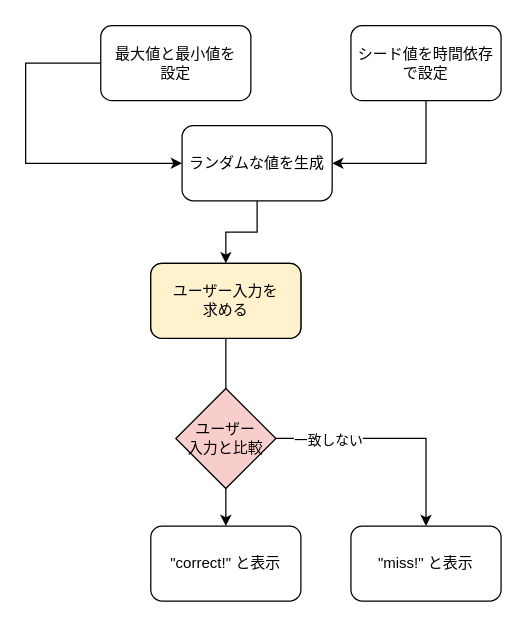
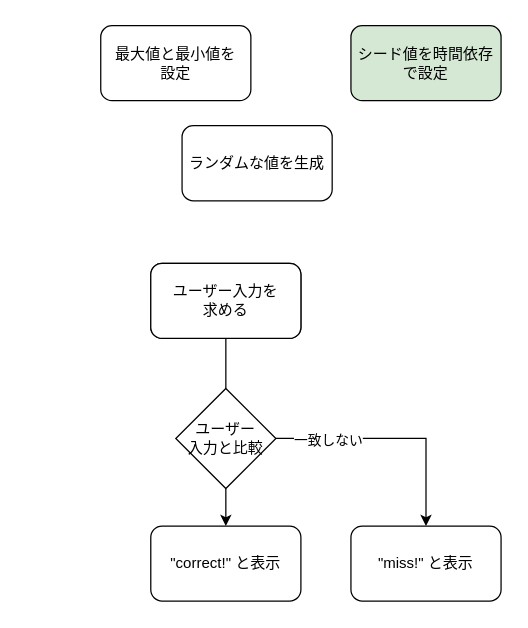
(426, 63) -> (426, 63)
(26, 149) -> none
(415, 163) -> none
(246, 232) -> none
(226, 301) -> (226, 301)
(226, 438) -> (226, 438)
